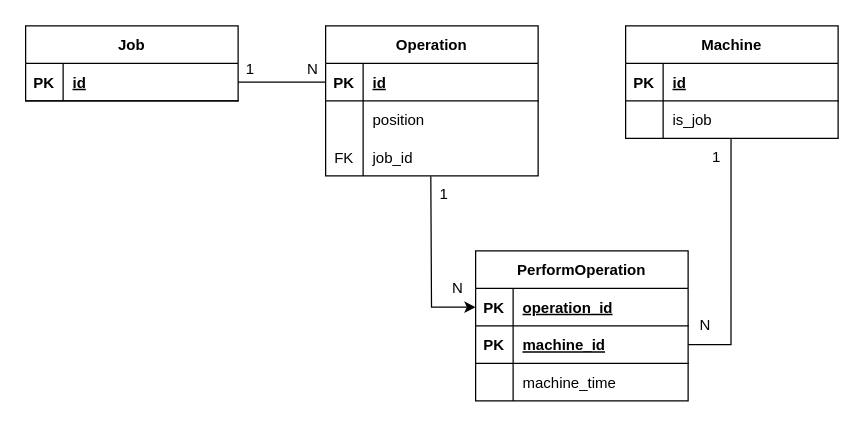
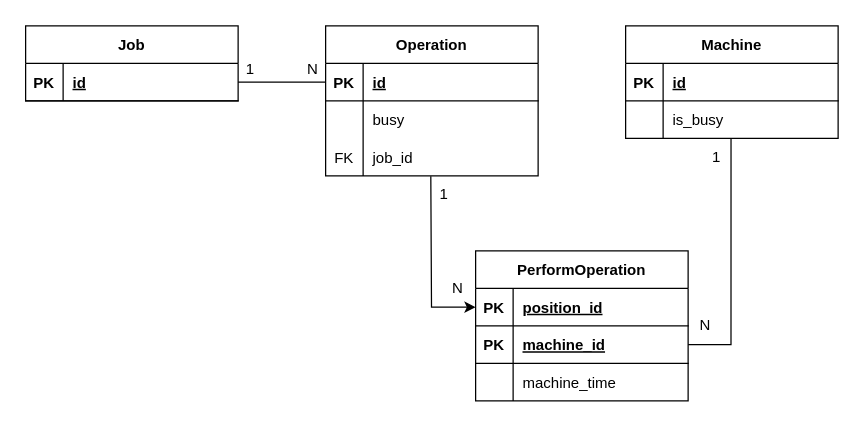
(402, 120) -> (389, 120)
(696, 120) -> (700, 120)
(569, 308) -> (563, 308)
